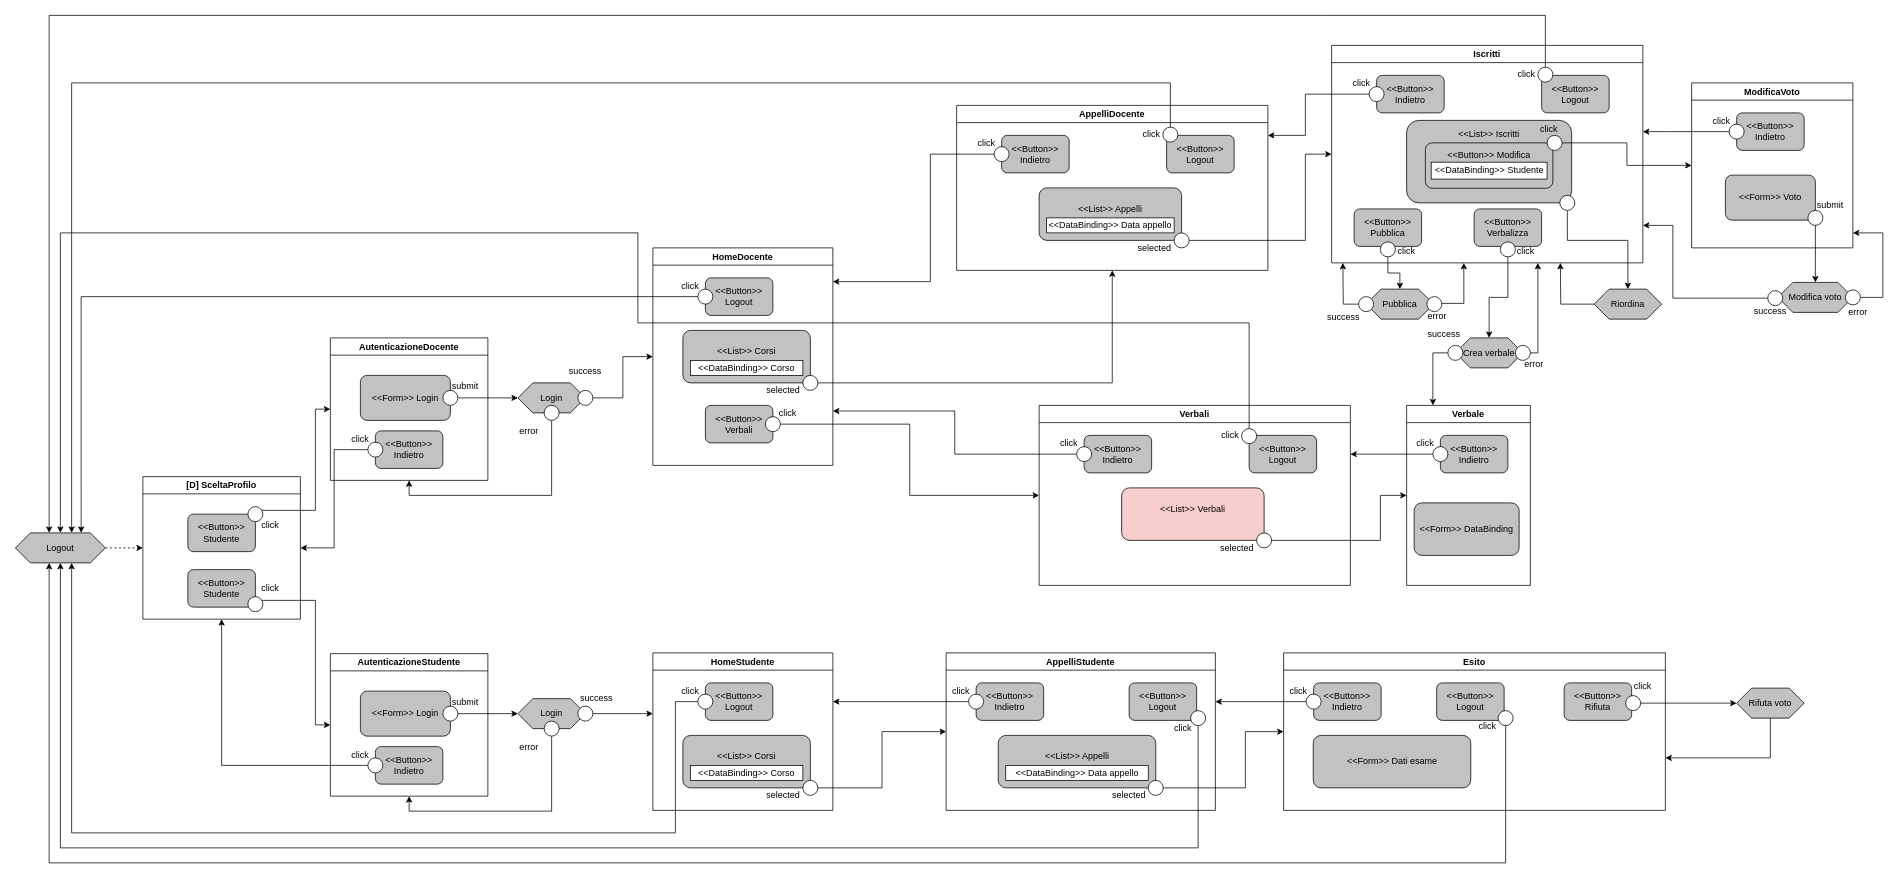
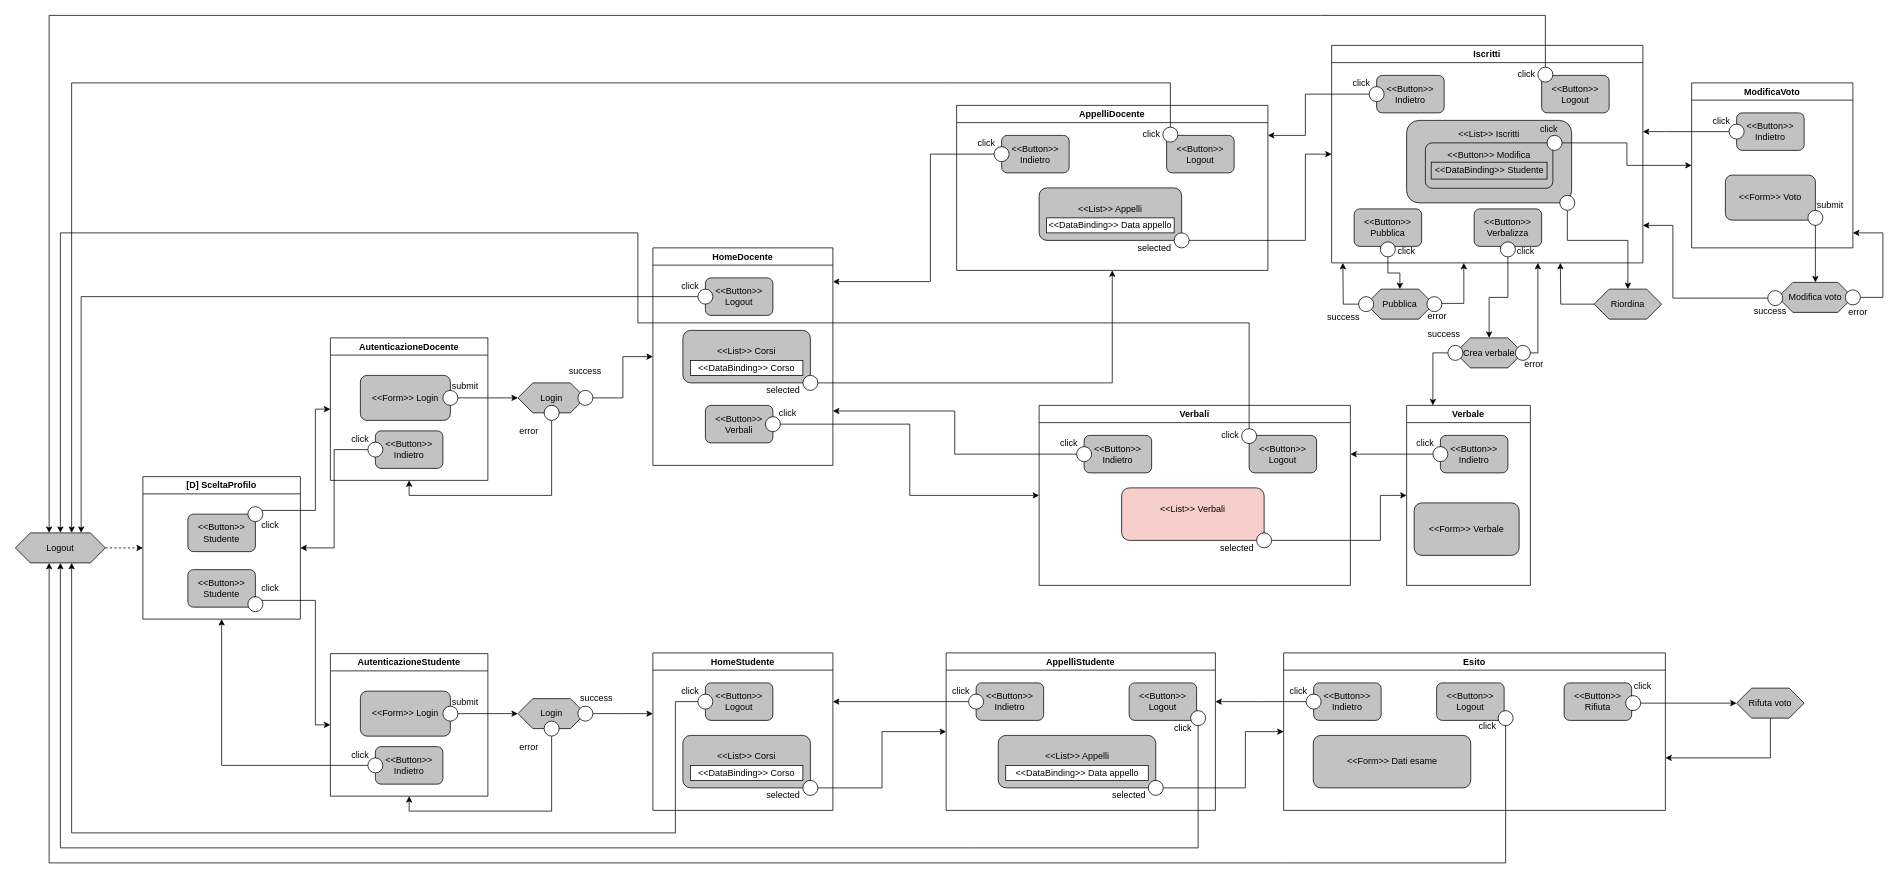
(1489, 171) -> (1489, 171)
(1467, 529) -> (1467, 529)
